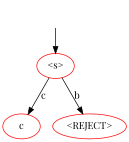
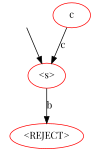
(40, 93) -> (61, 42)
